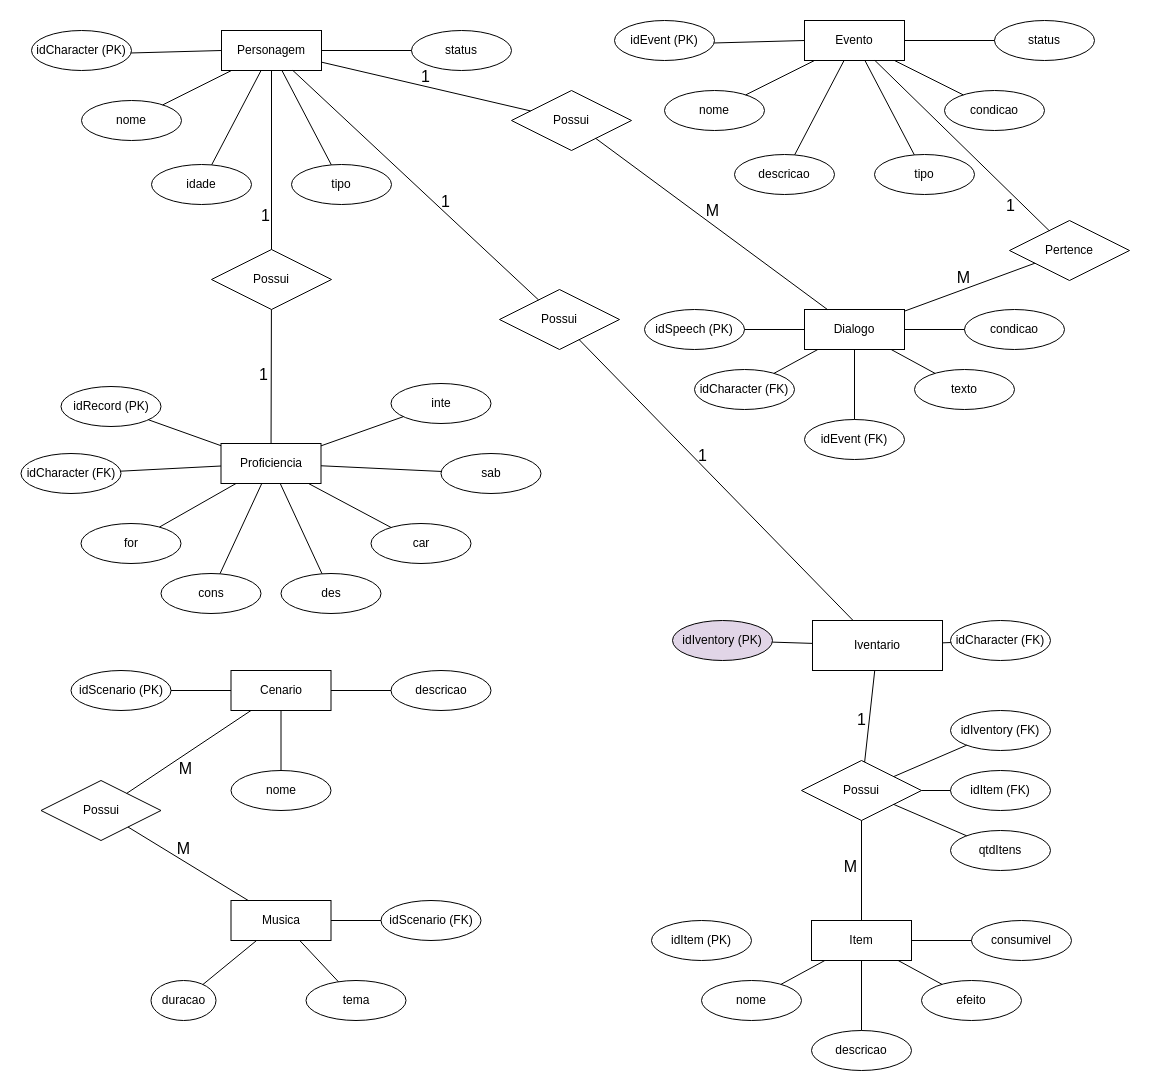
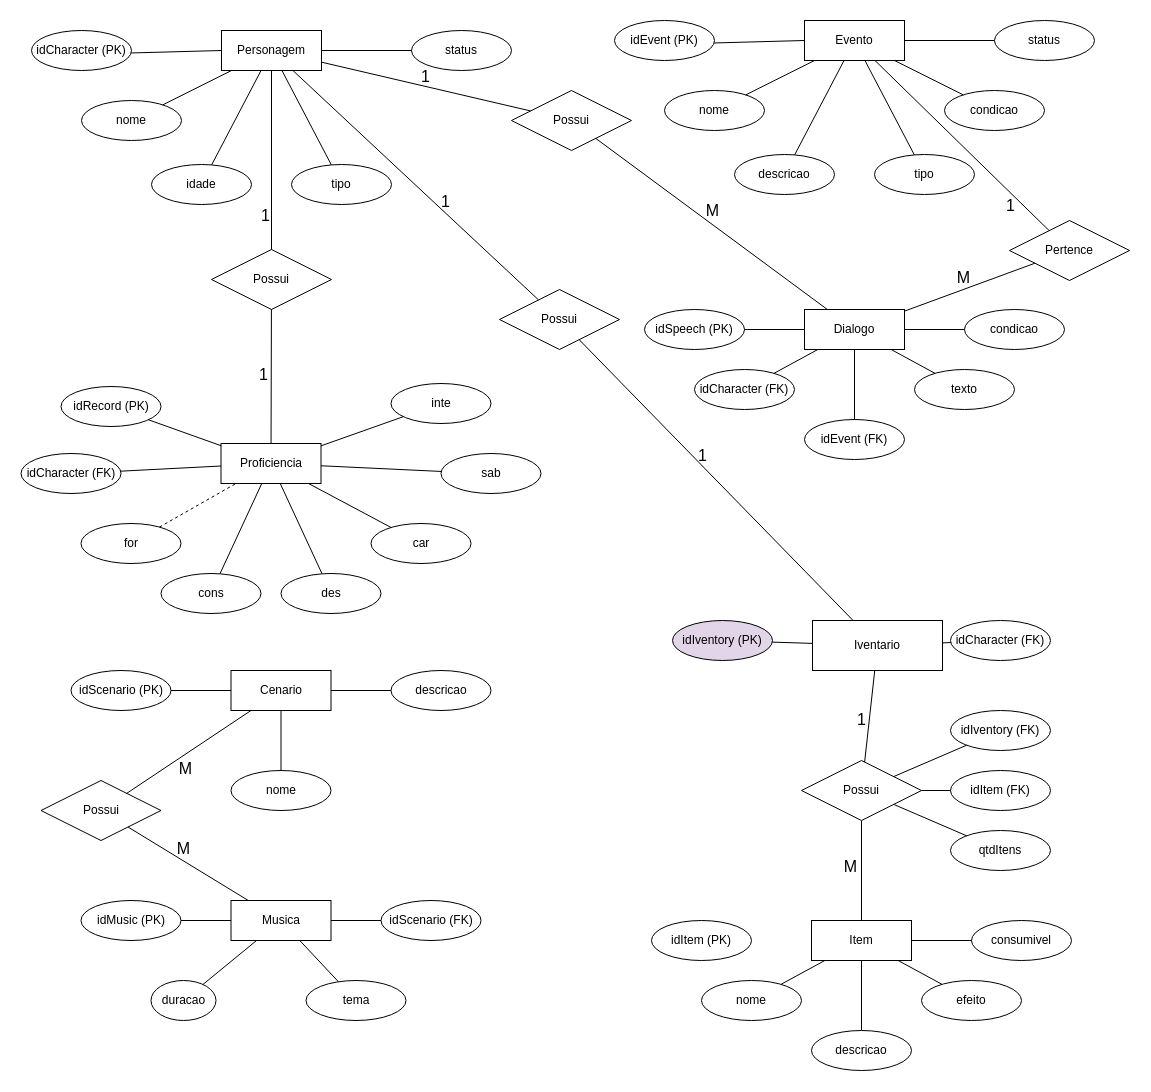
(197, 506) -> (197, 506)
none -> (131, 921)
none -> (206, 921)
